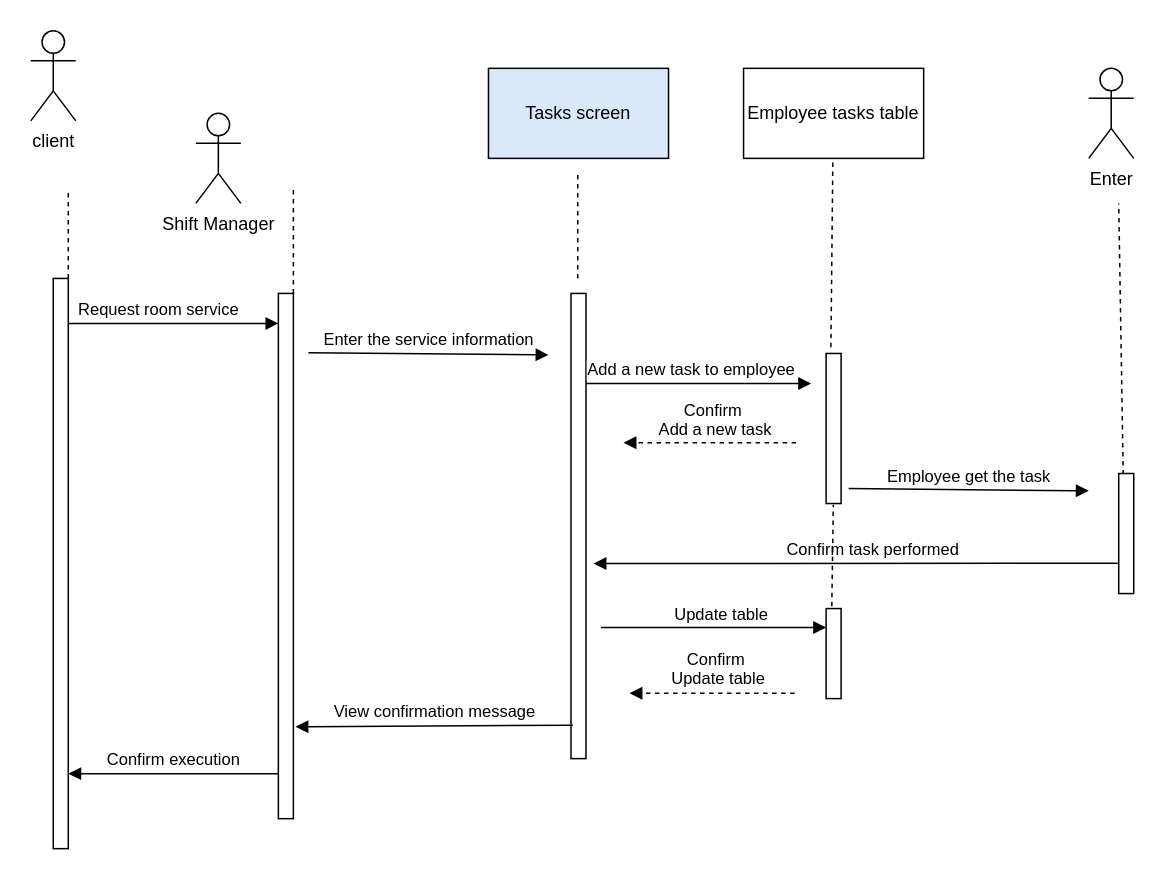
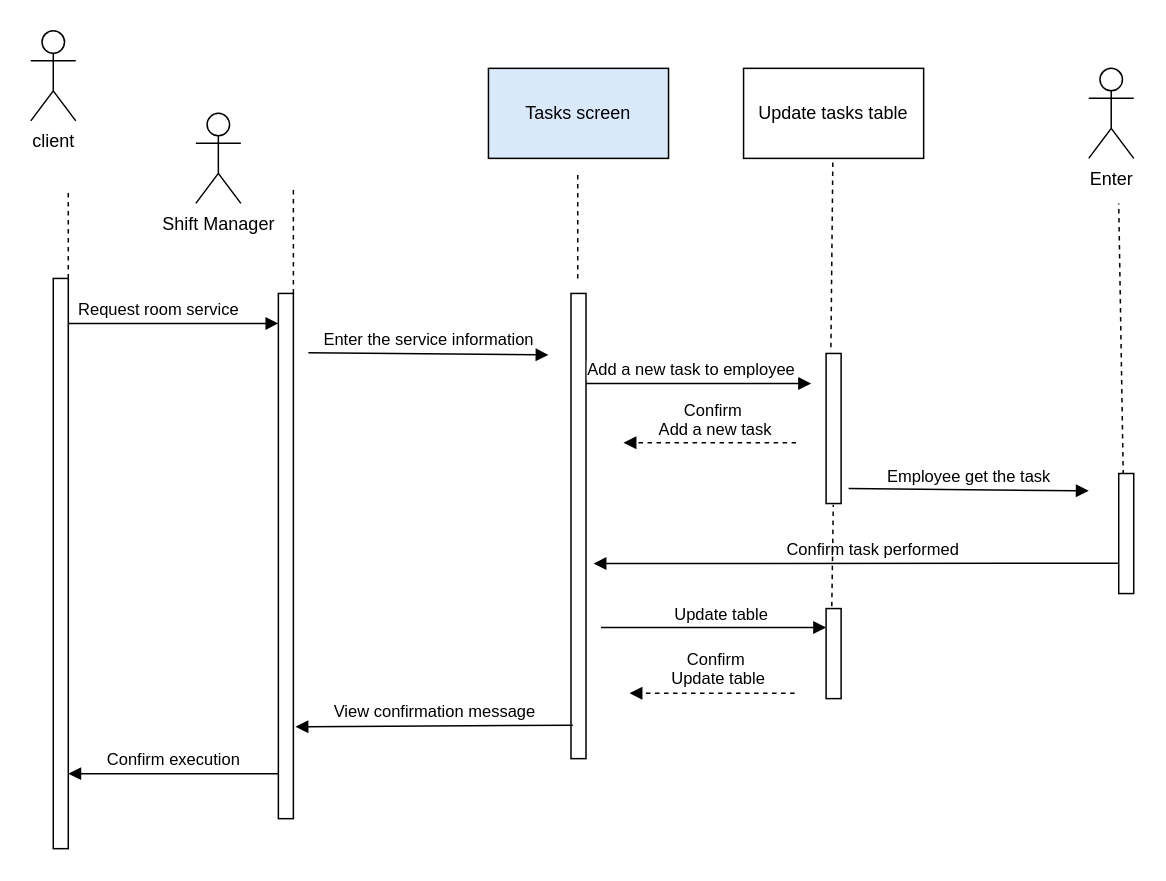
(833, 113) -> (833, 113)
